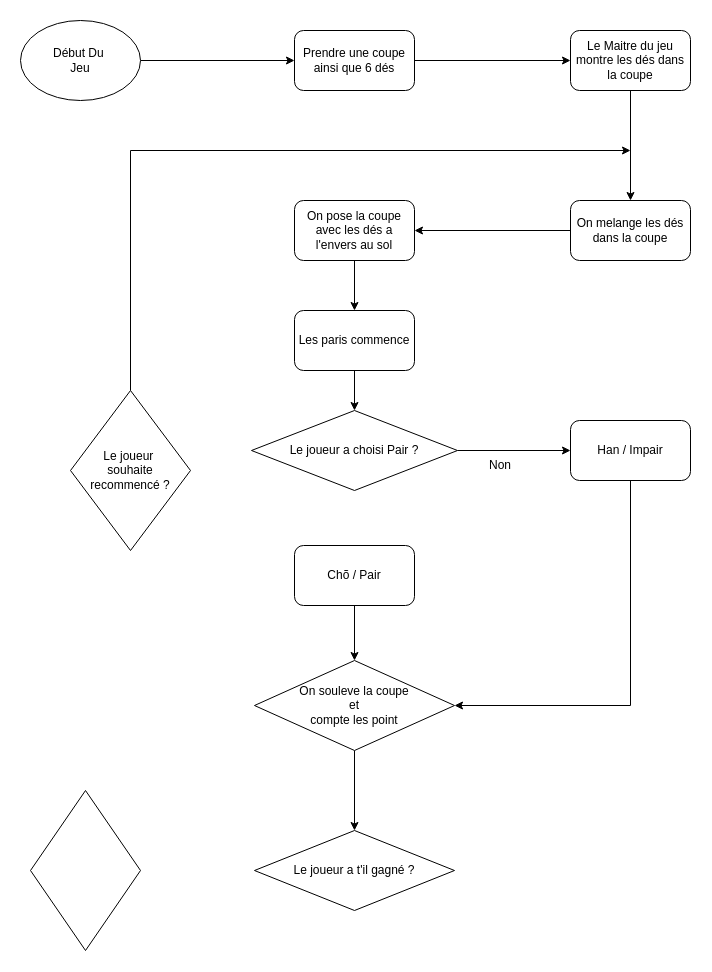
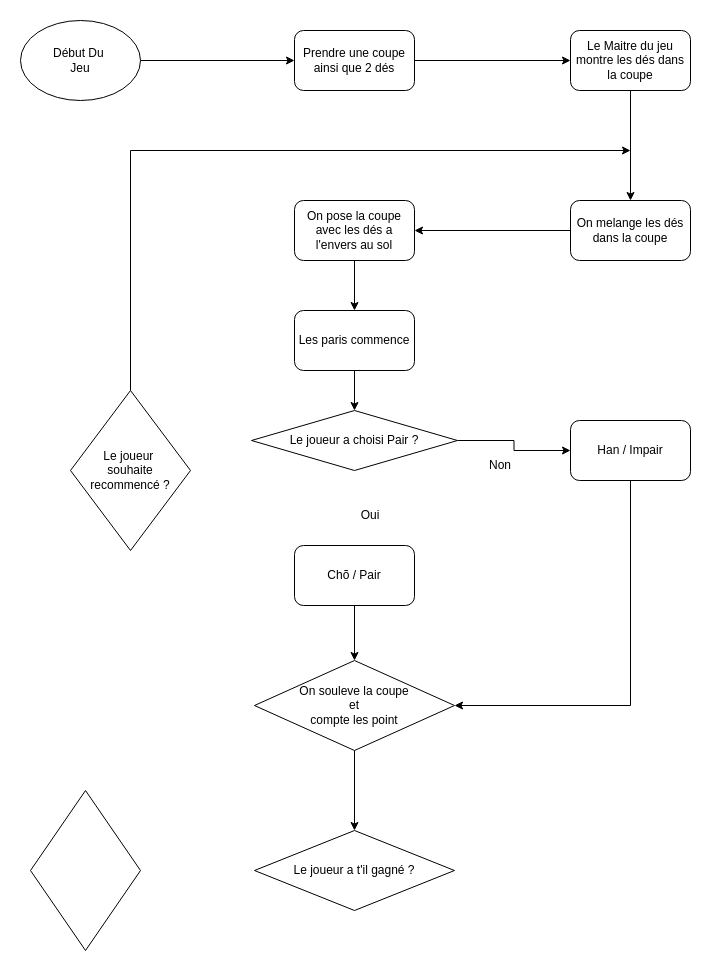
(355, 61) -> (355, 61)
(355, 451) -> (355, 441)
none -> (371, 516)
